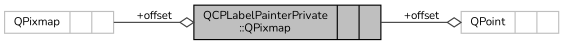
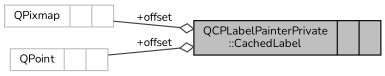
(414, 22) -> (144, 52)
(266, 28) -> (266, 44)
